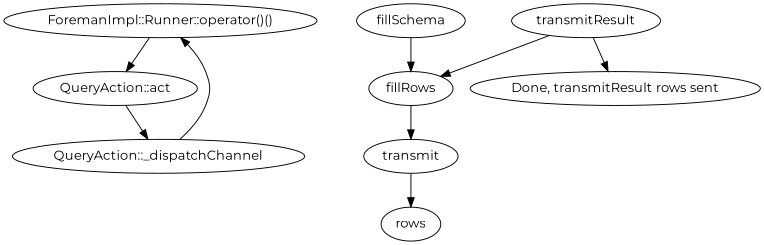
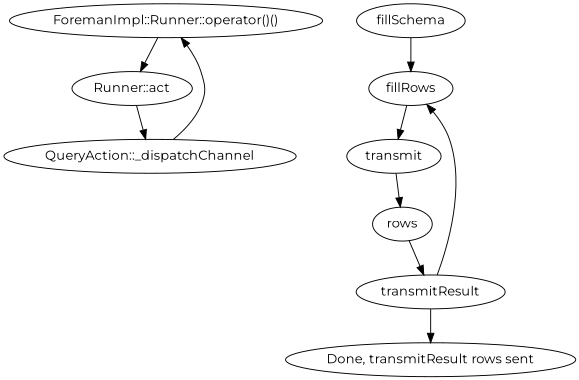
(115, 89) -> (132, 89)
none -> (415, 253)
